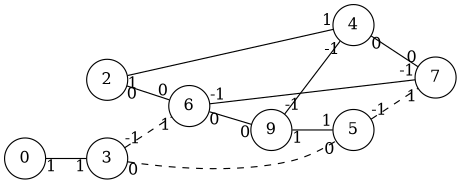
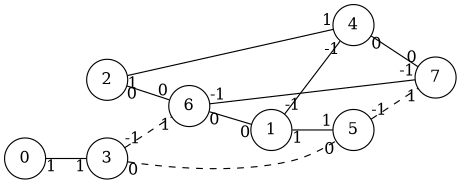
(271, 130) -> (271, 130)
